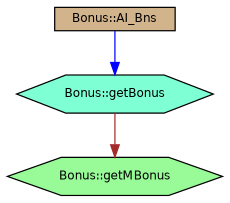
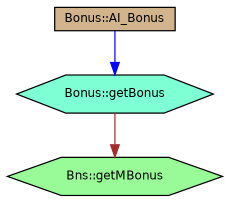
(115, 19) -> (115, 19)
(115, 176) -> (115, 176)
